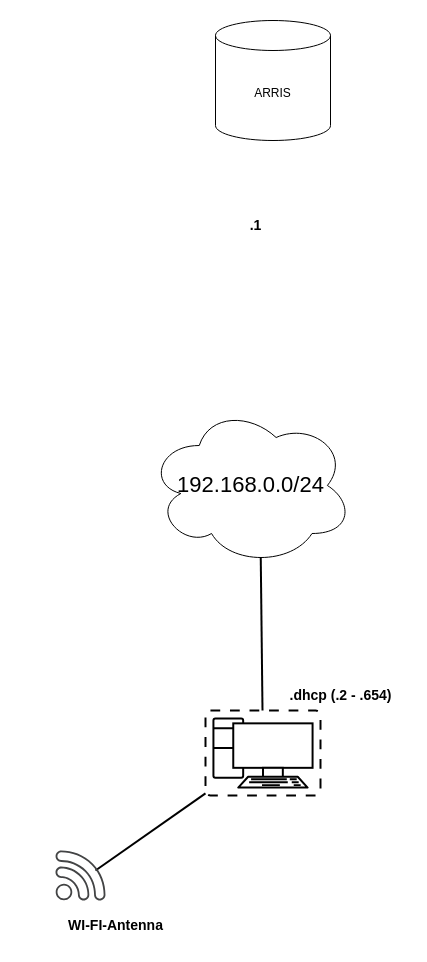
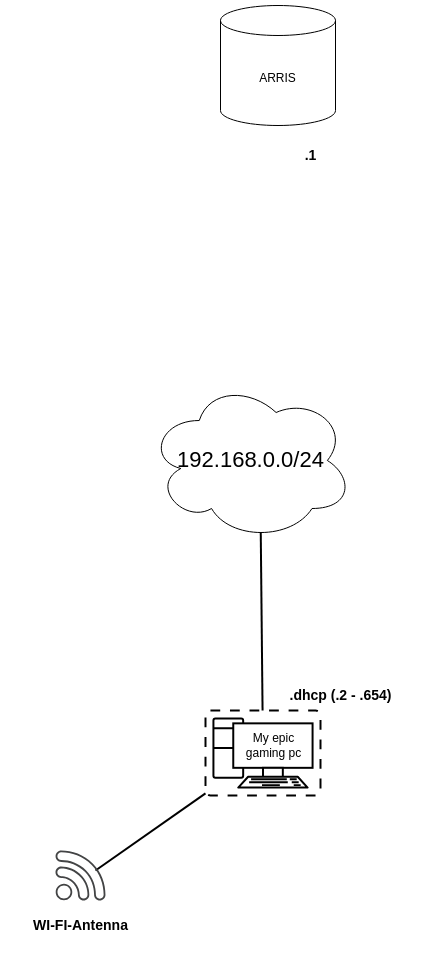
(273, 81) -> (278, 66)
(256, 226) -> (311, 156)
(251, 486) -> (251, 461)
none -> (273, 746)
(116, 926) -> (81, 926)
